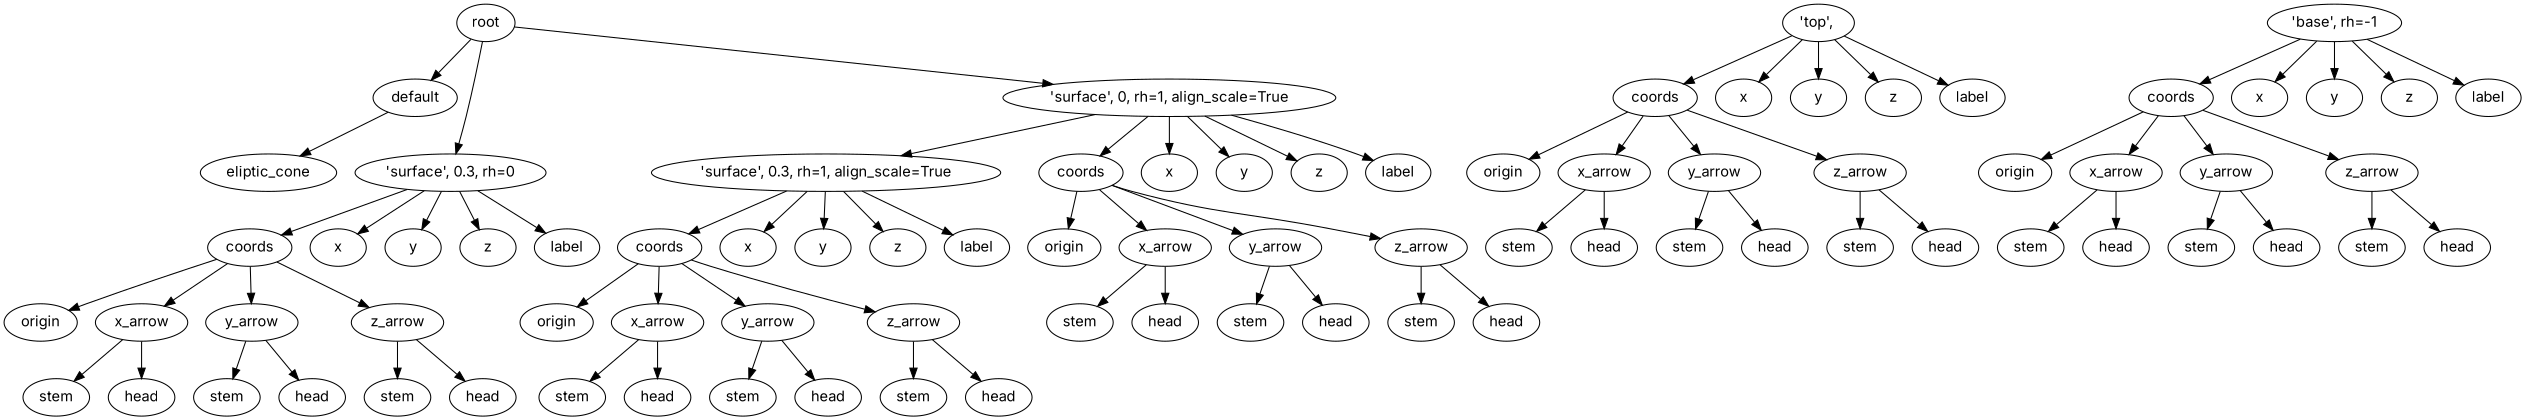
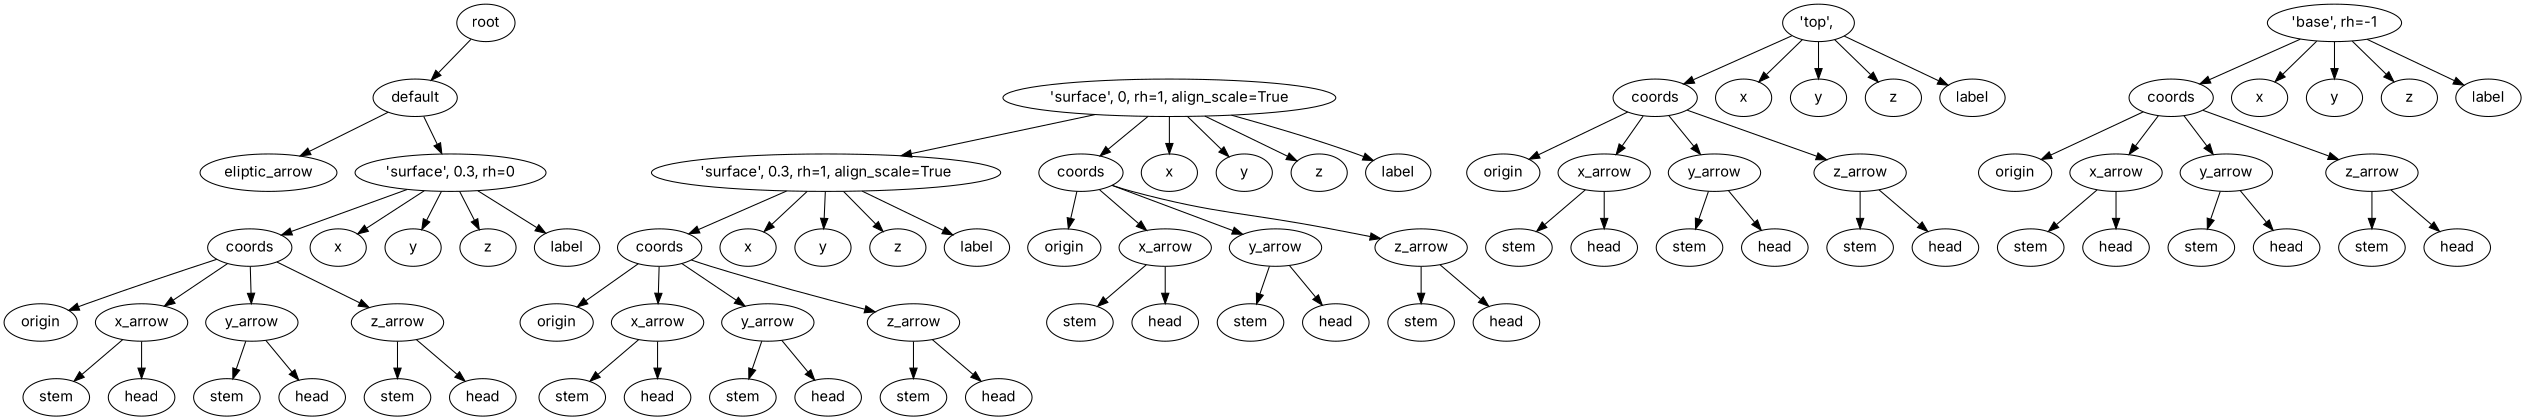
(778, 55) -> none
(472, 93) -> (430, 130)
(268, 173) -> (268, 173)
